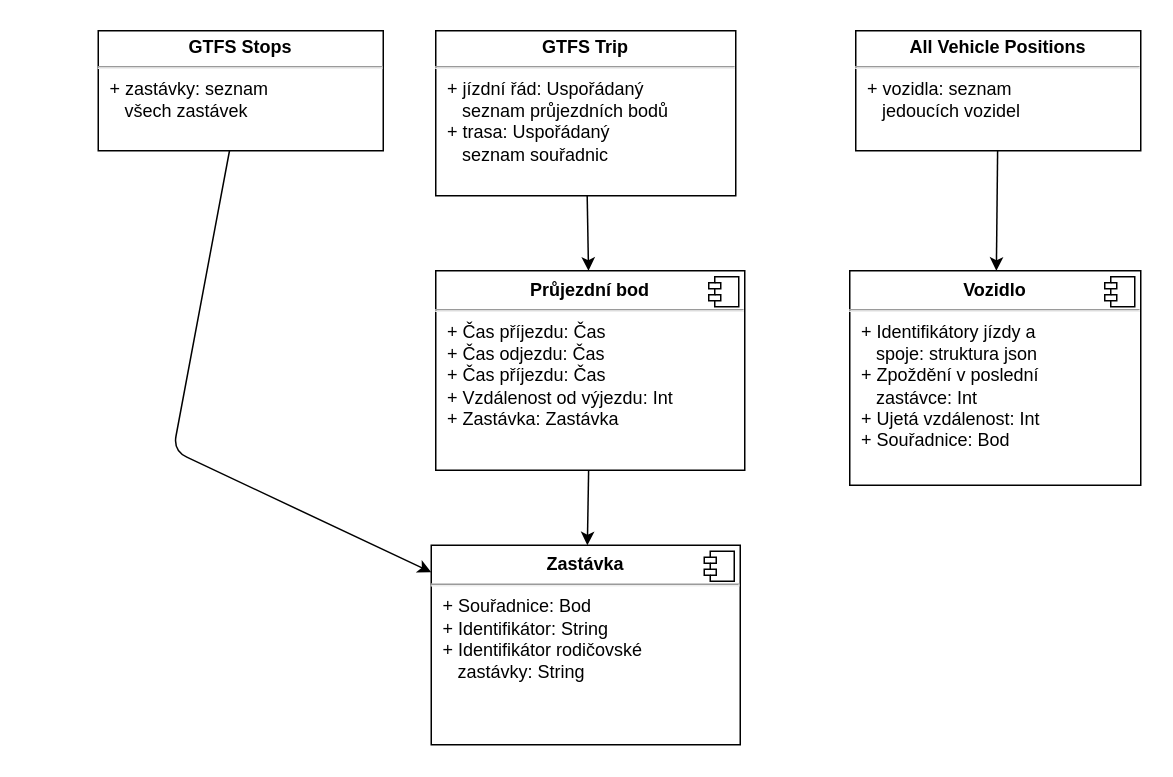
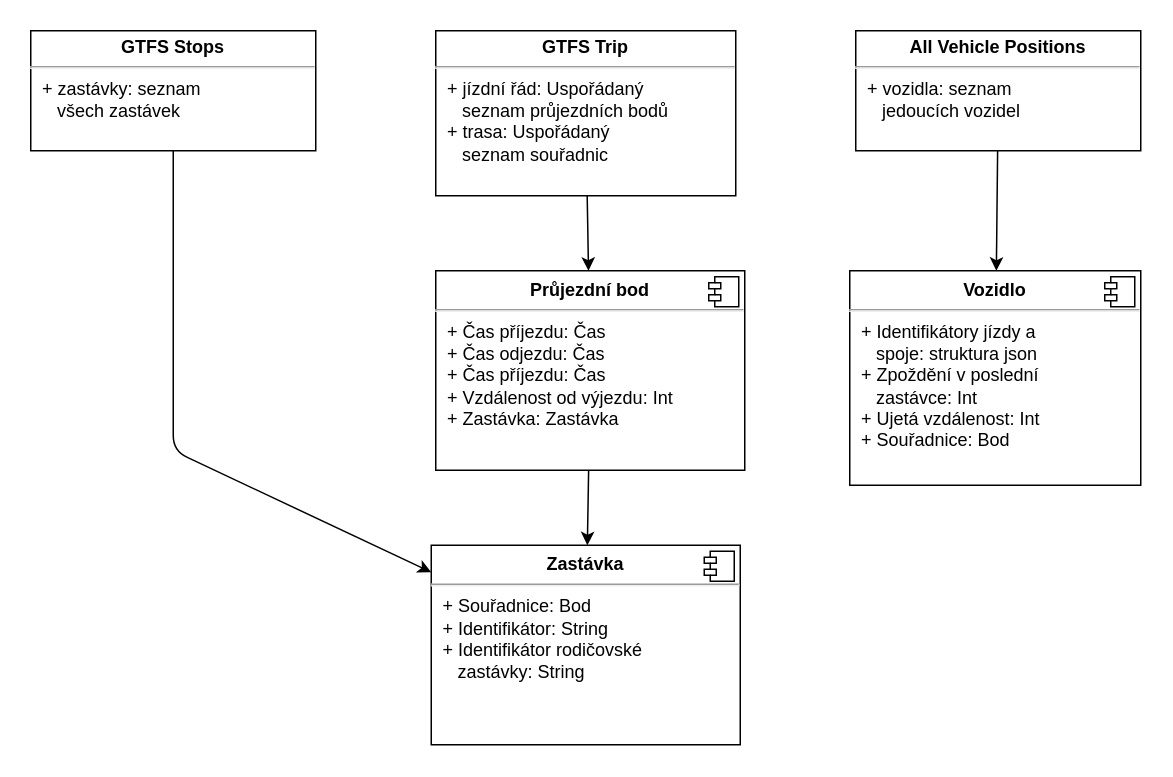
(241, 91) -> (173, 91)
